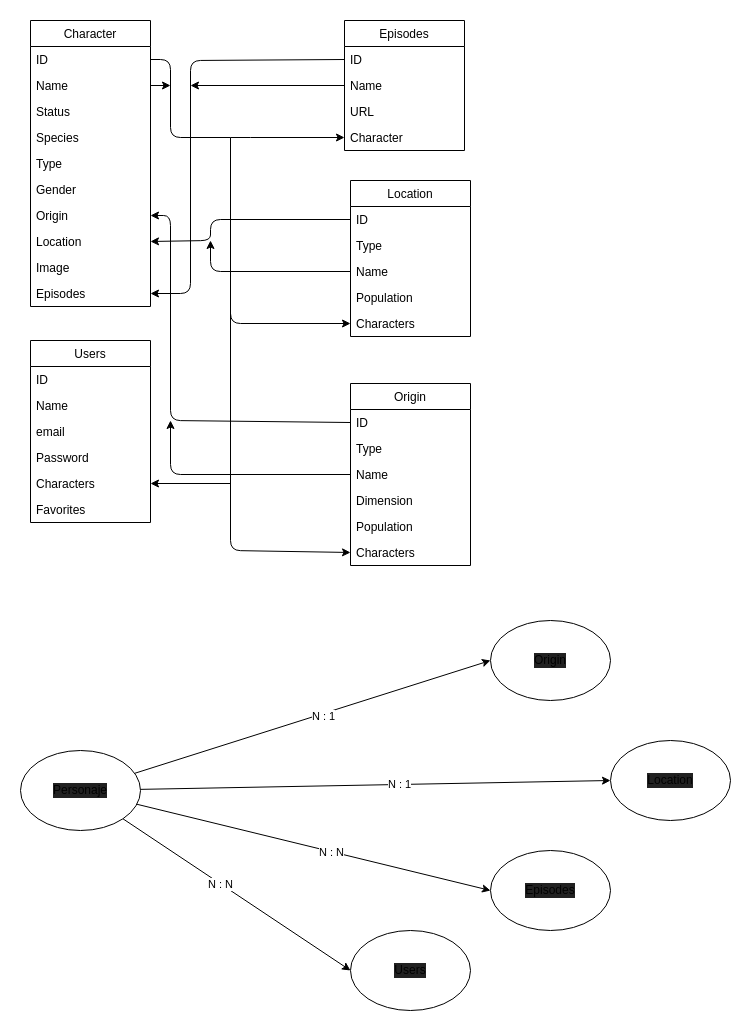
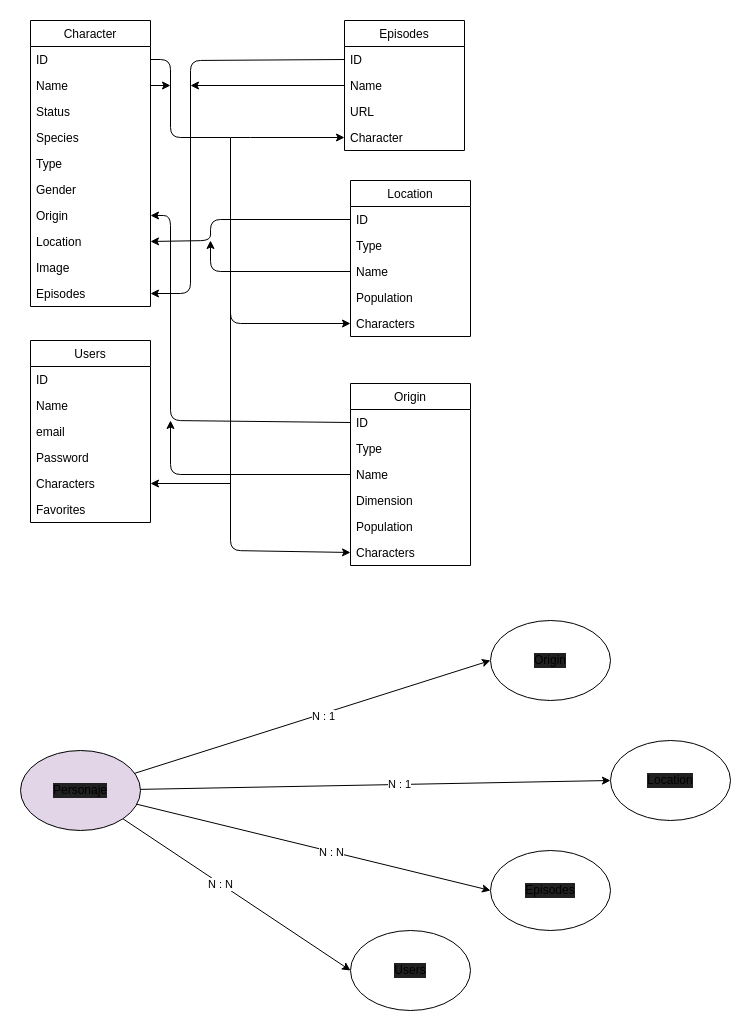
(81, 791) -> (81, 791)
